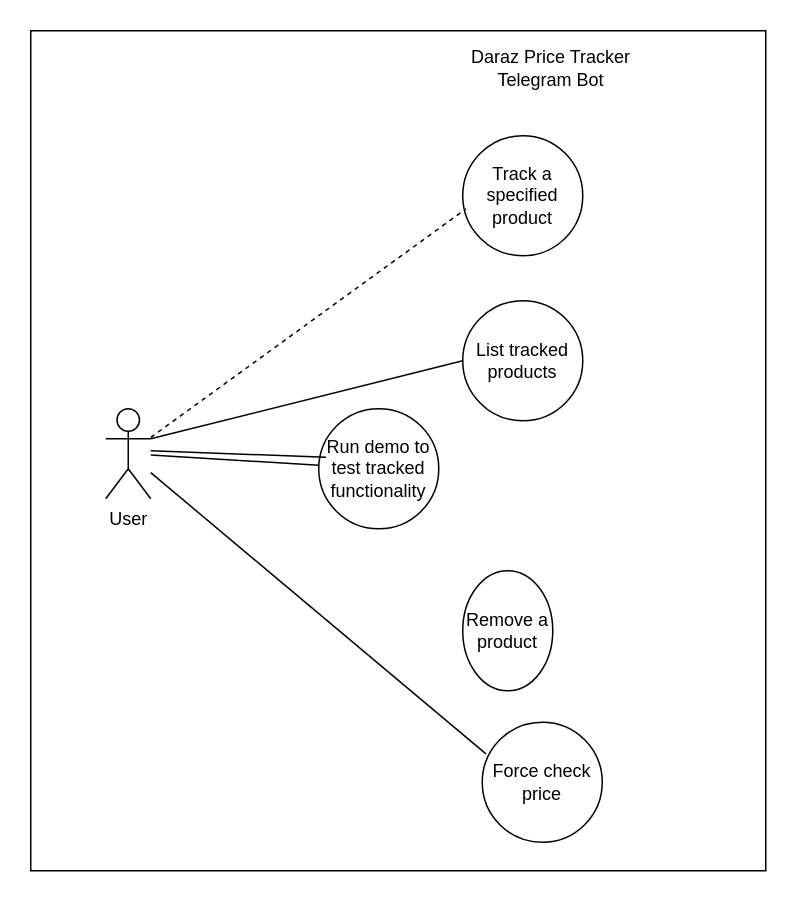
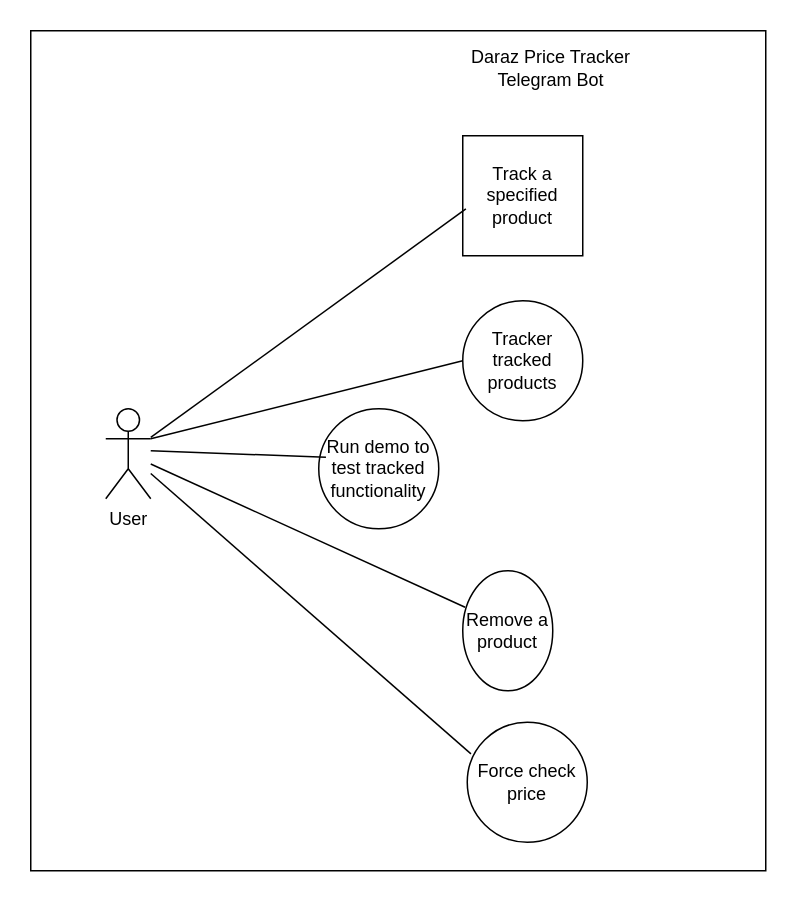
(523, 196) -> (523, 196)
(309, 323) -> (309, 323)
(523, 361) -> (523, 361)
(235, 460) -> (307, 535)
(542, 782) -> (527, 782)
